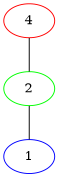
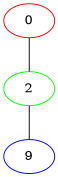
(29, 21) -> (29, 21)
(29, 157) -> (29, 157)
